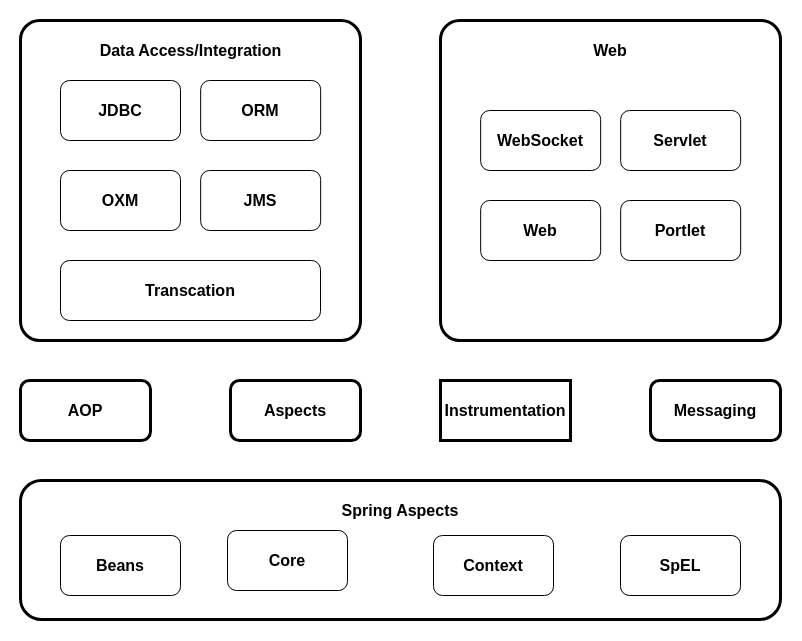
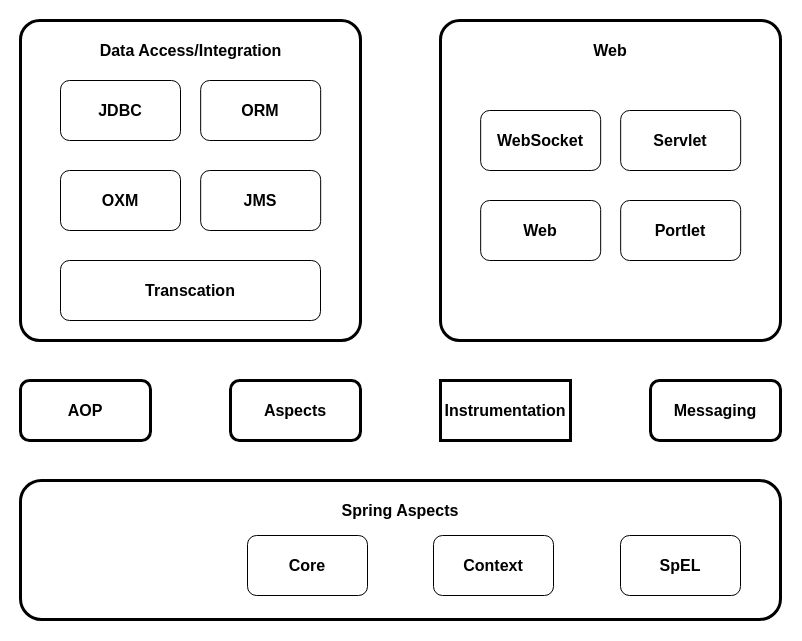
(288, 561) -> (308, 566)
(121, 566) -> none
